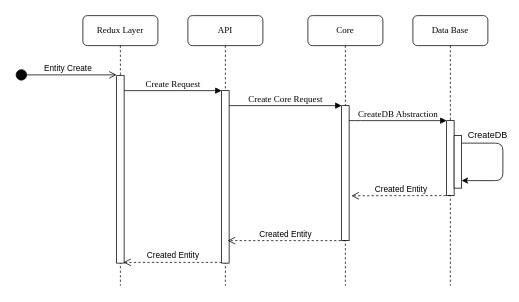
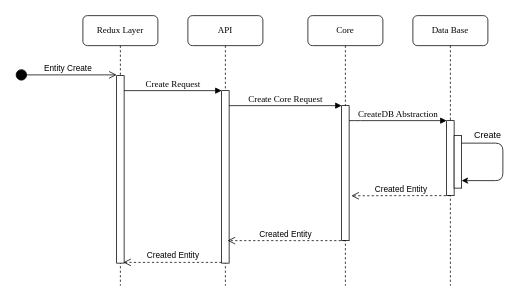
(488, 135) -> (488, 135)
